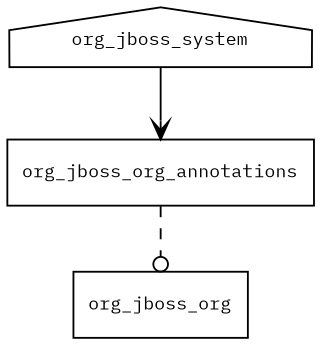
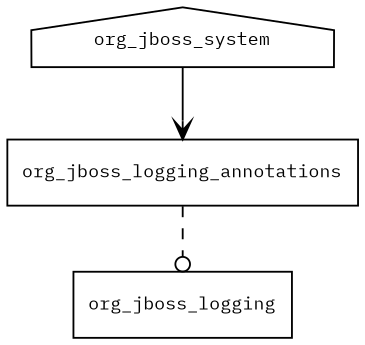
(161, 173) -> (183, 173)
(161, 305) -> (183, 305)
